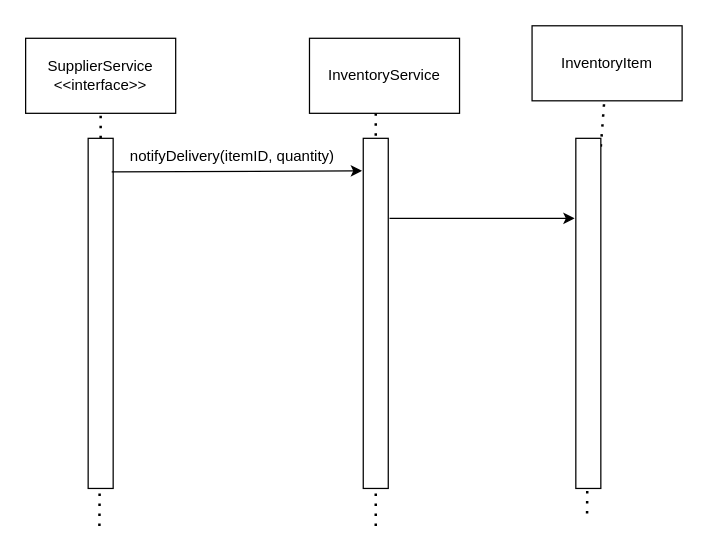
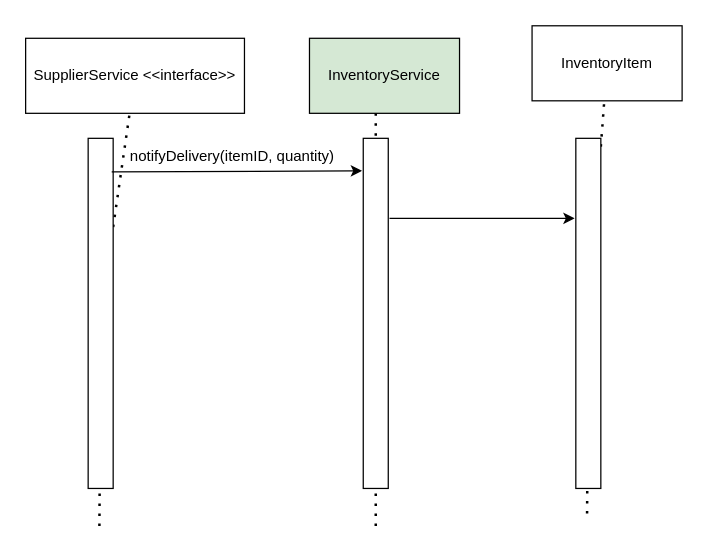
(101, 76) -> (135, 76)
(384, 76) -> (384, 76)
